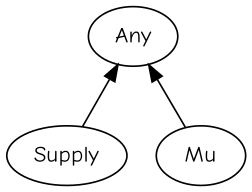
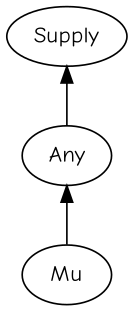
(96, 103) -> (67, 104)
